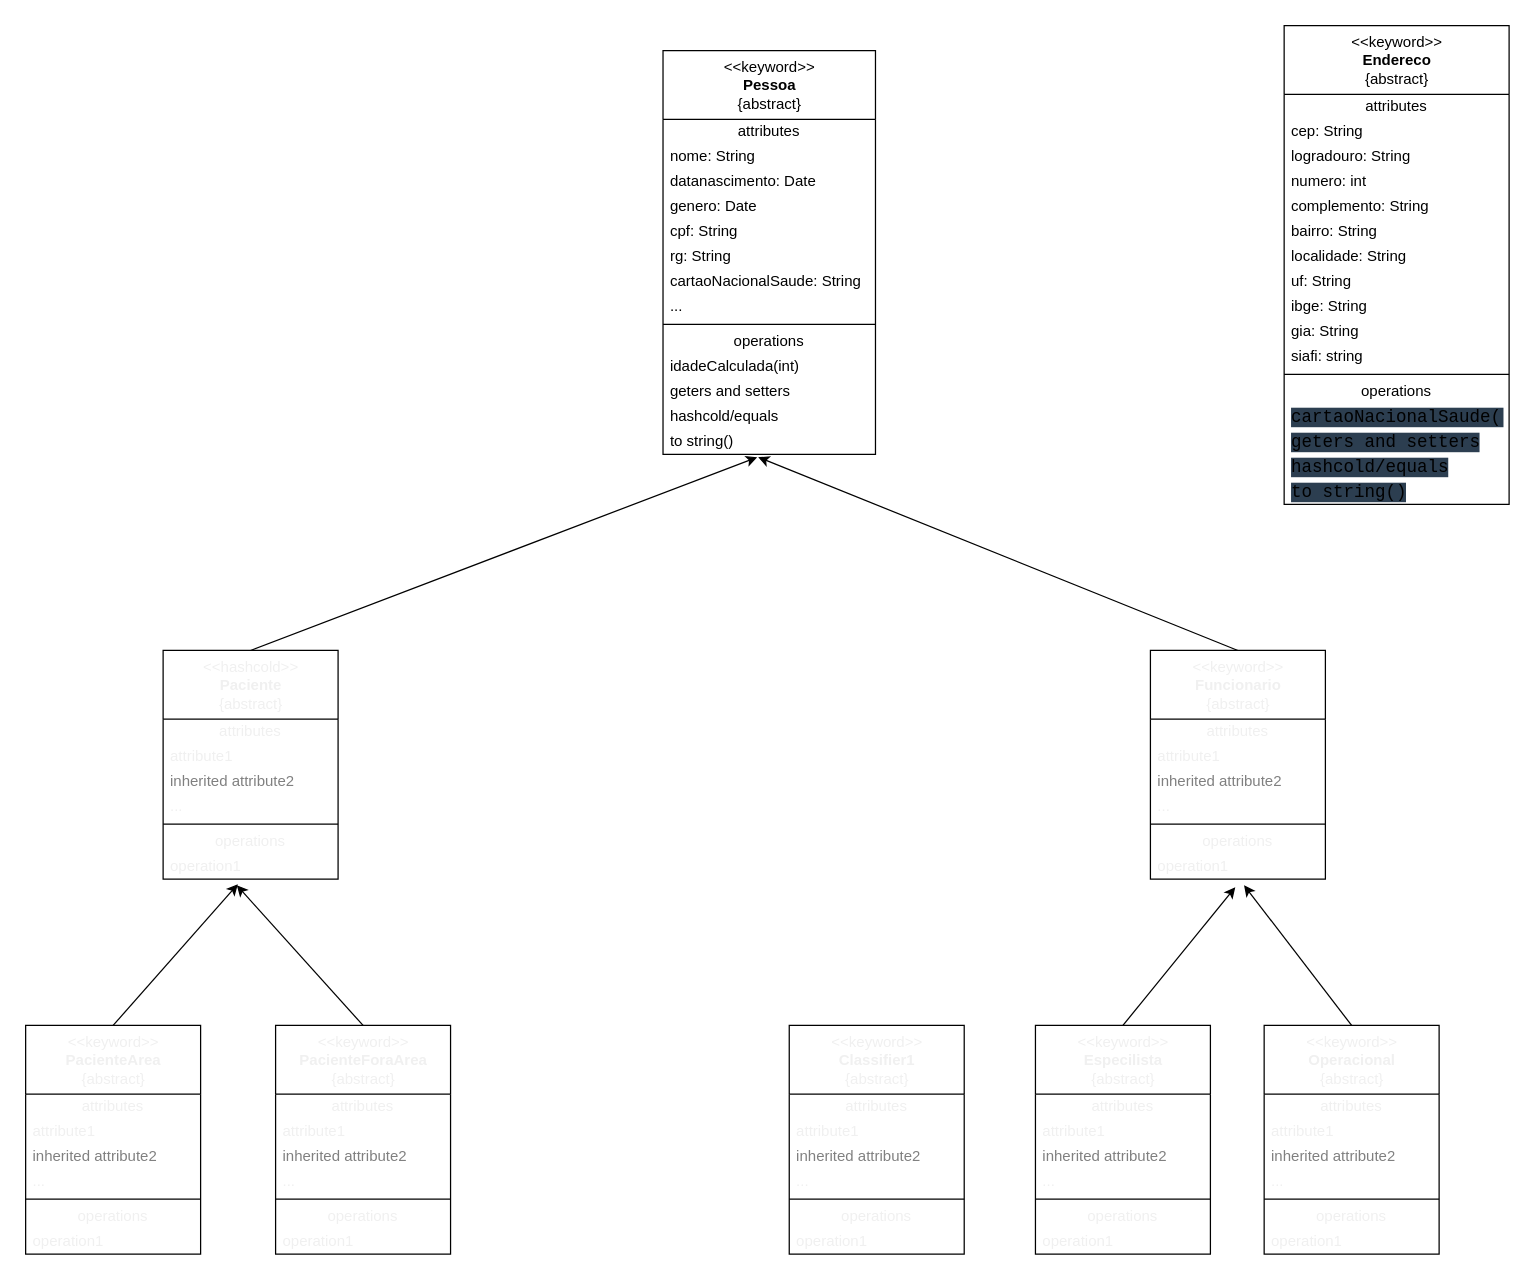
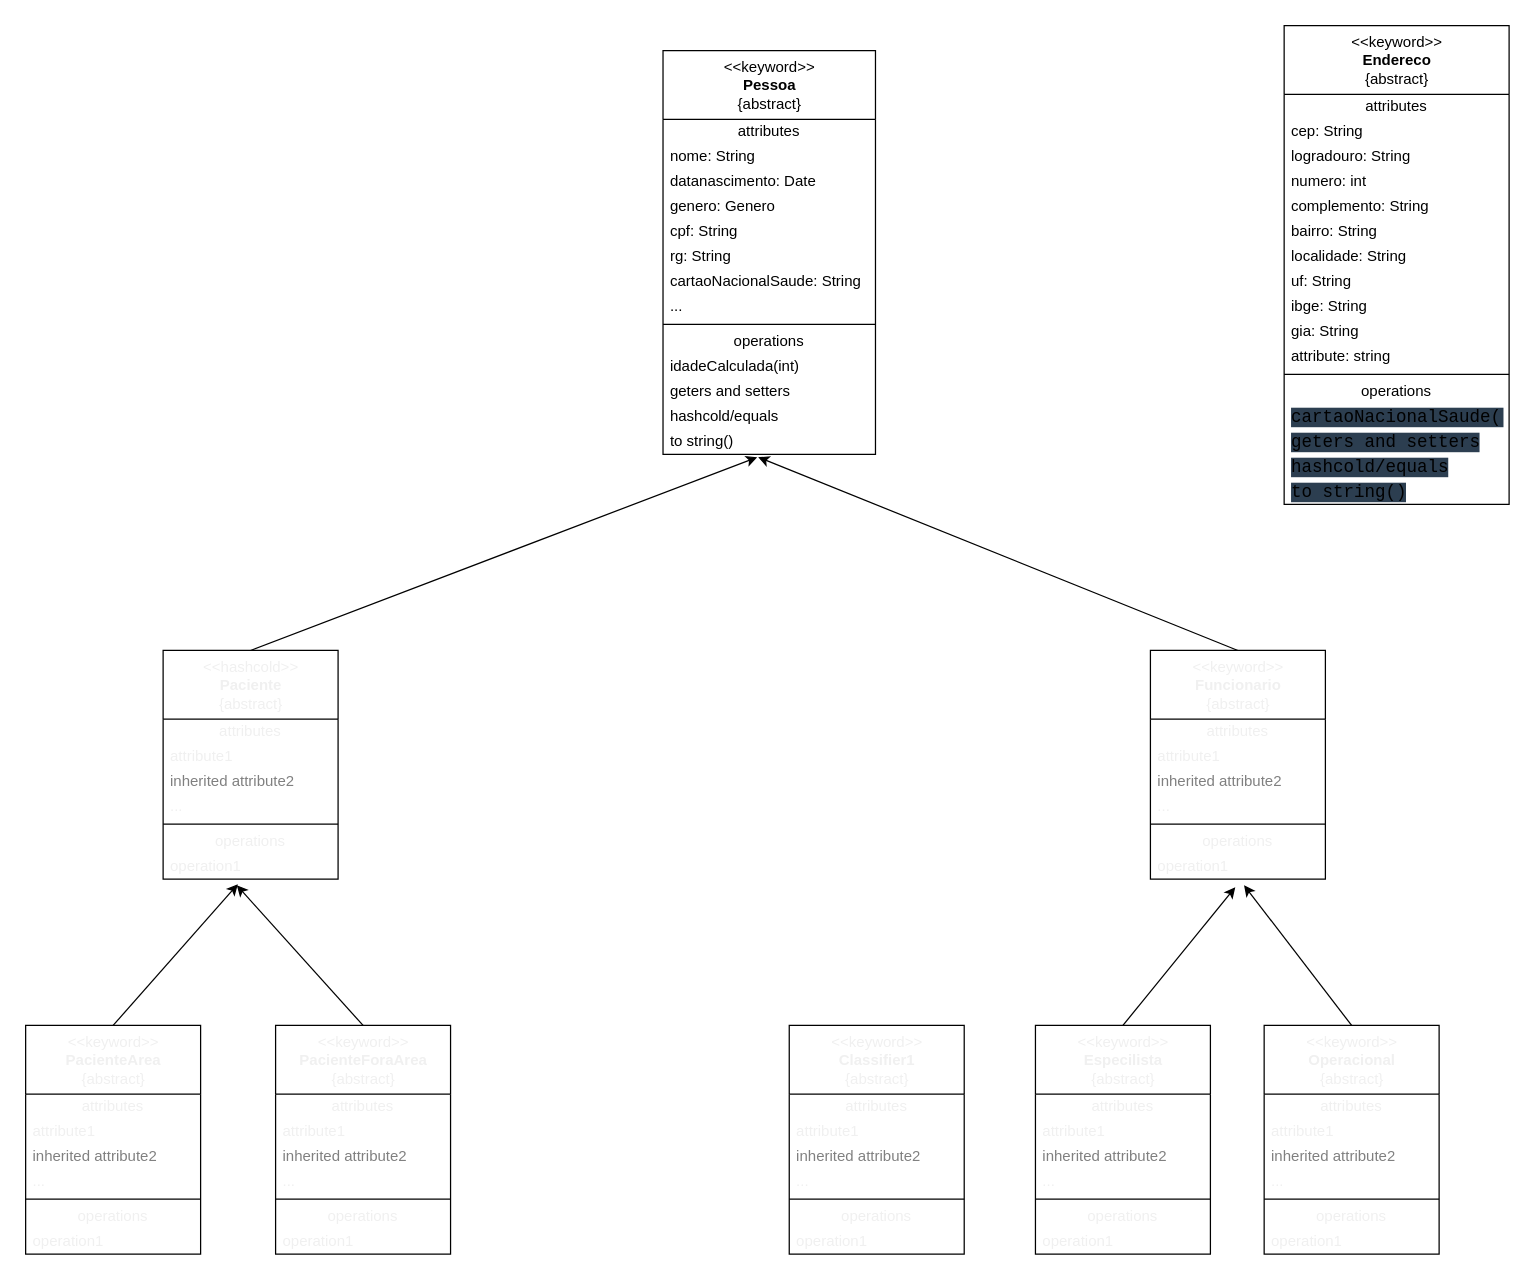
(717, 207) -> (726, 207)
(1337, 357) -> (1355, 357)
